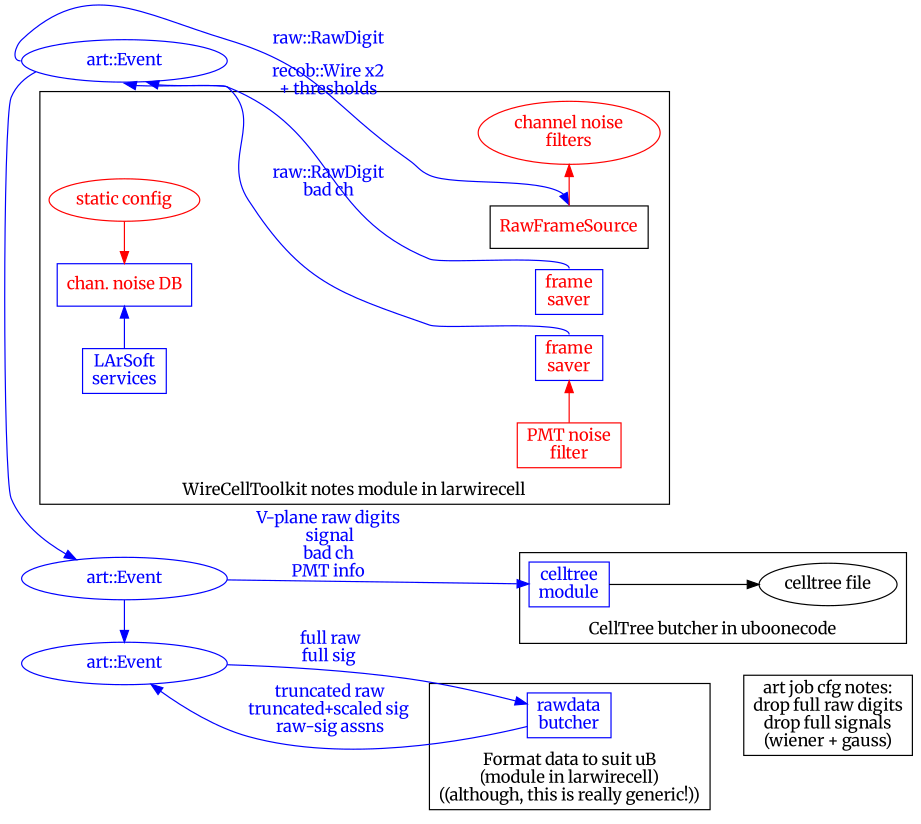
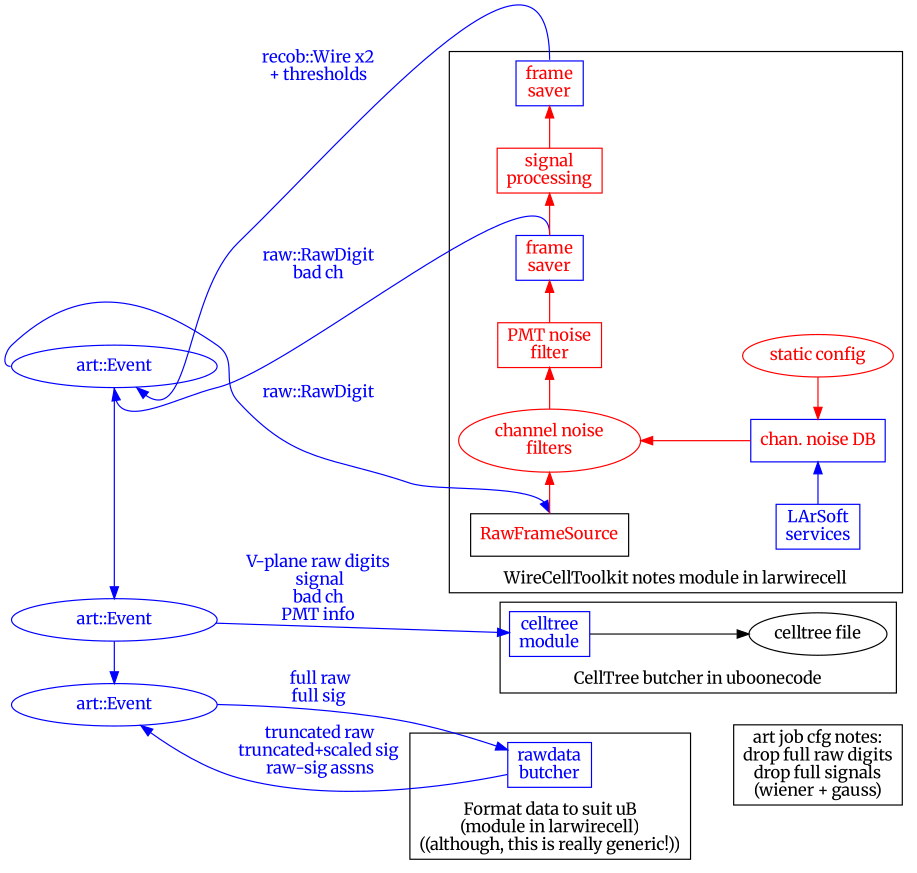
none -> (550, 171)
none -> (550, 394)
none -> (702, 441)
